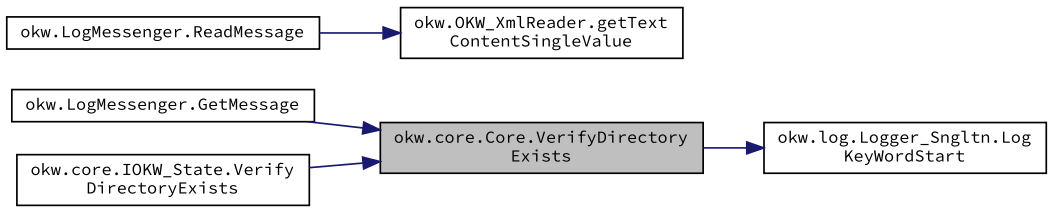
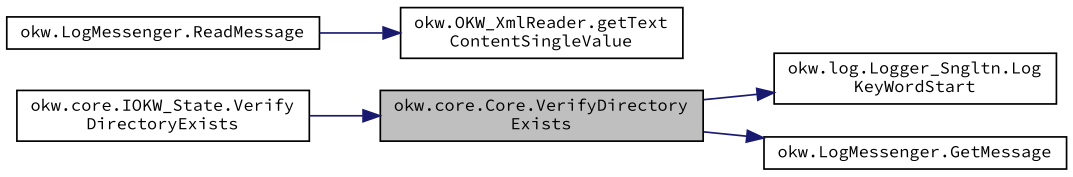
(335, 125) -> (725, 134)
